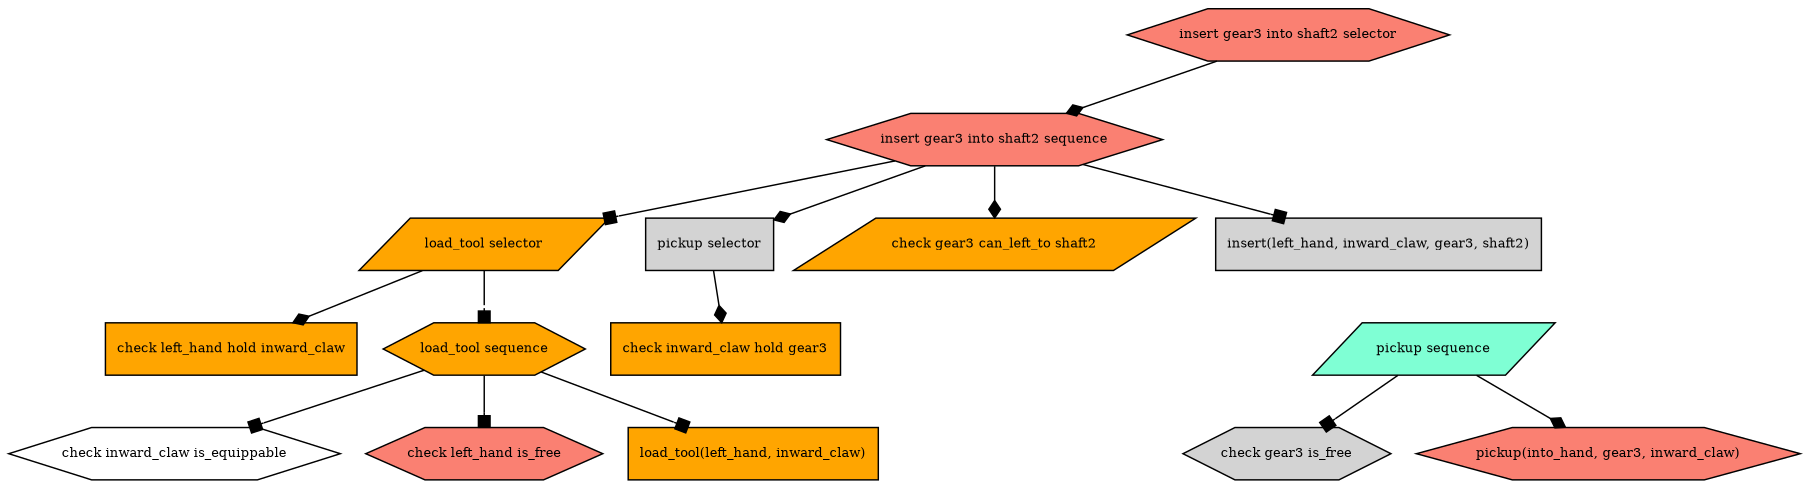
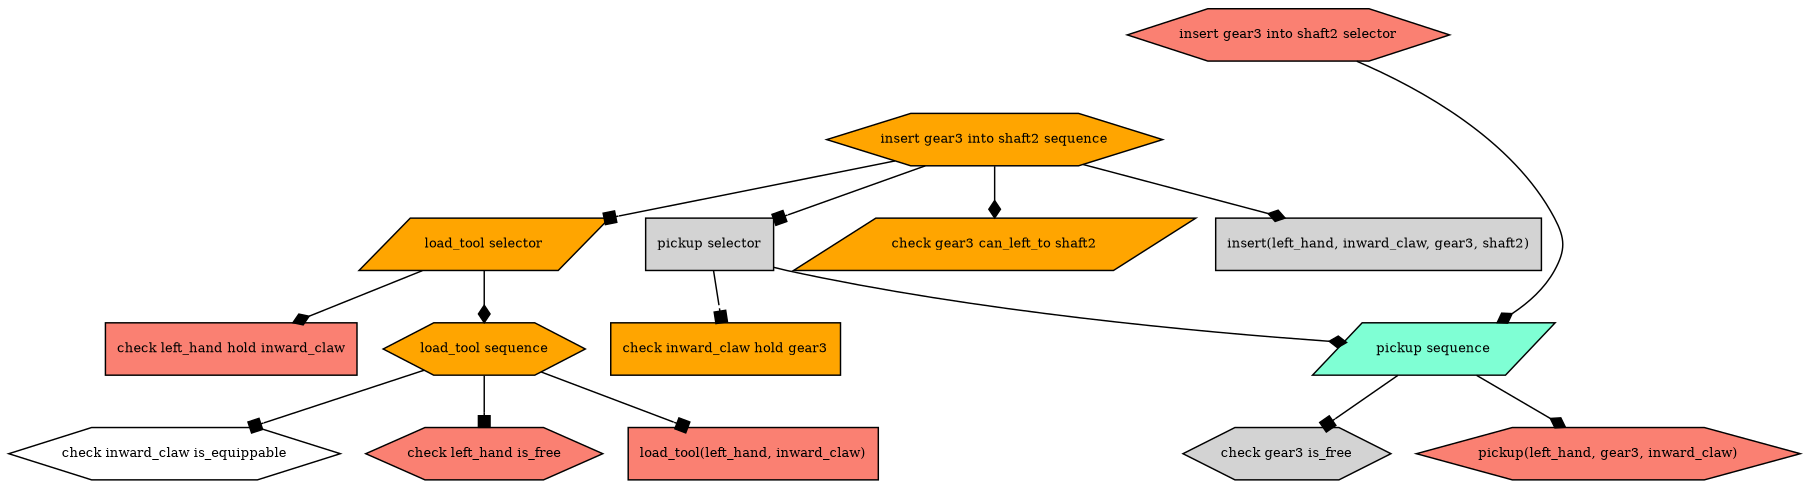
(1150, 84) -> (1513, 162)
(995, 140) -> (995, 140)
(1177, 189) -> (1177, 189)
(857, 190) -> (857, 190)
(484, 288) -> (484, 288)
(716, 288) -> (716, 288)
none -> (1050, 314)
(231, 349) -> (231, 349)
(753, 454) -> (753, 454)
(1608, 454) -> (1608, 454)
